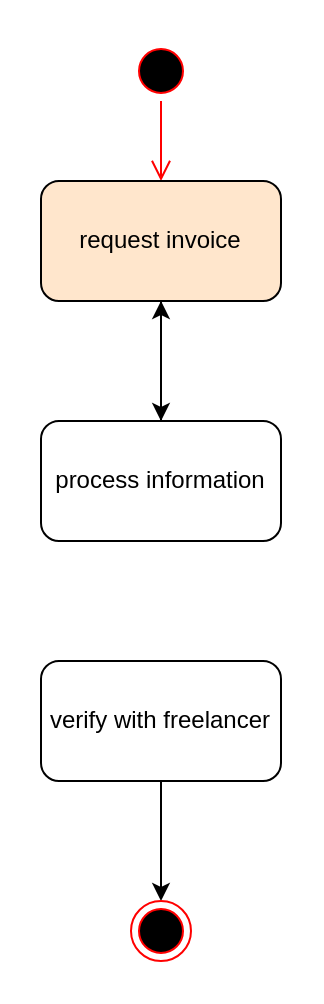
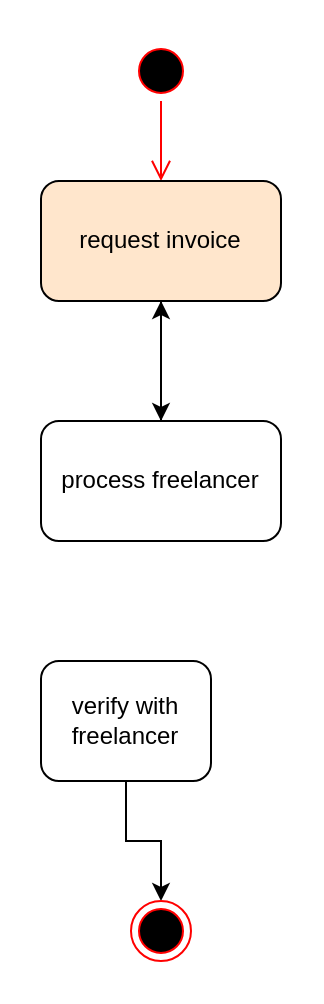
(161, 481) -> (161, 481)
(161, 721) -> (126, 721)
